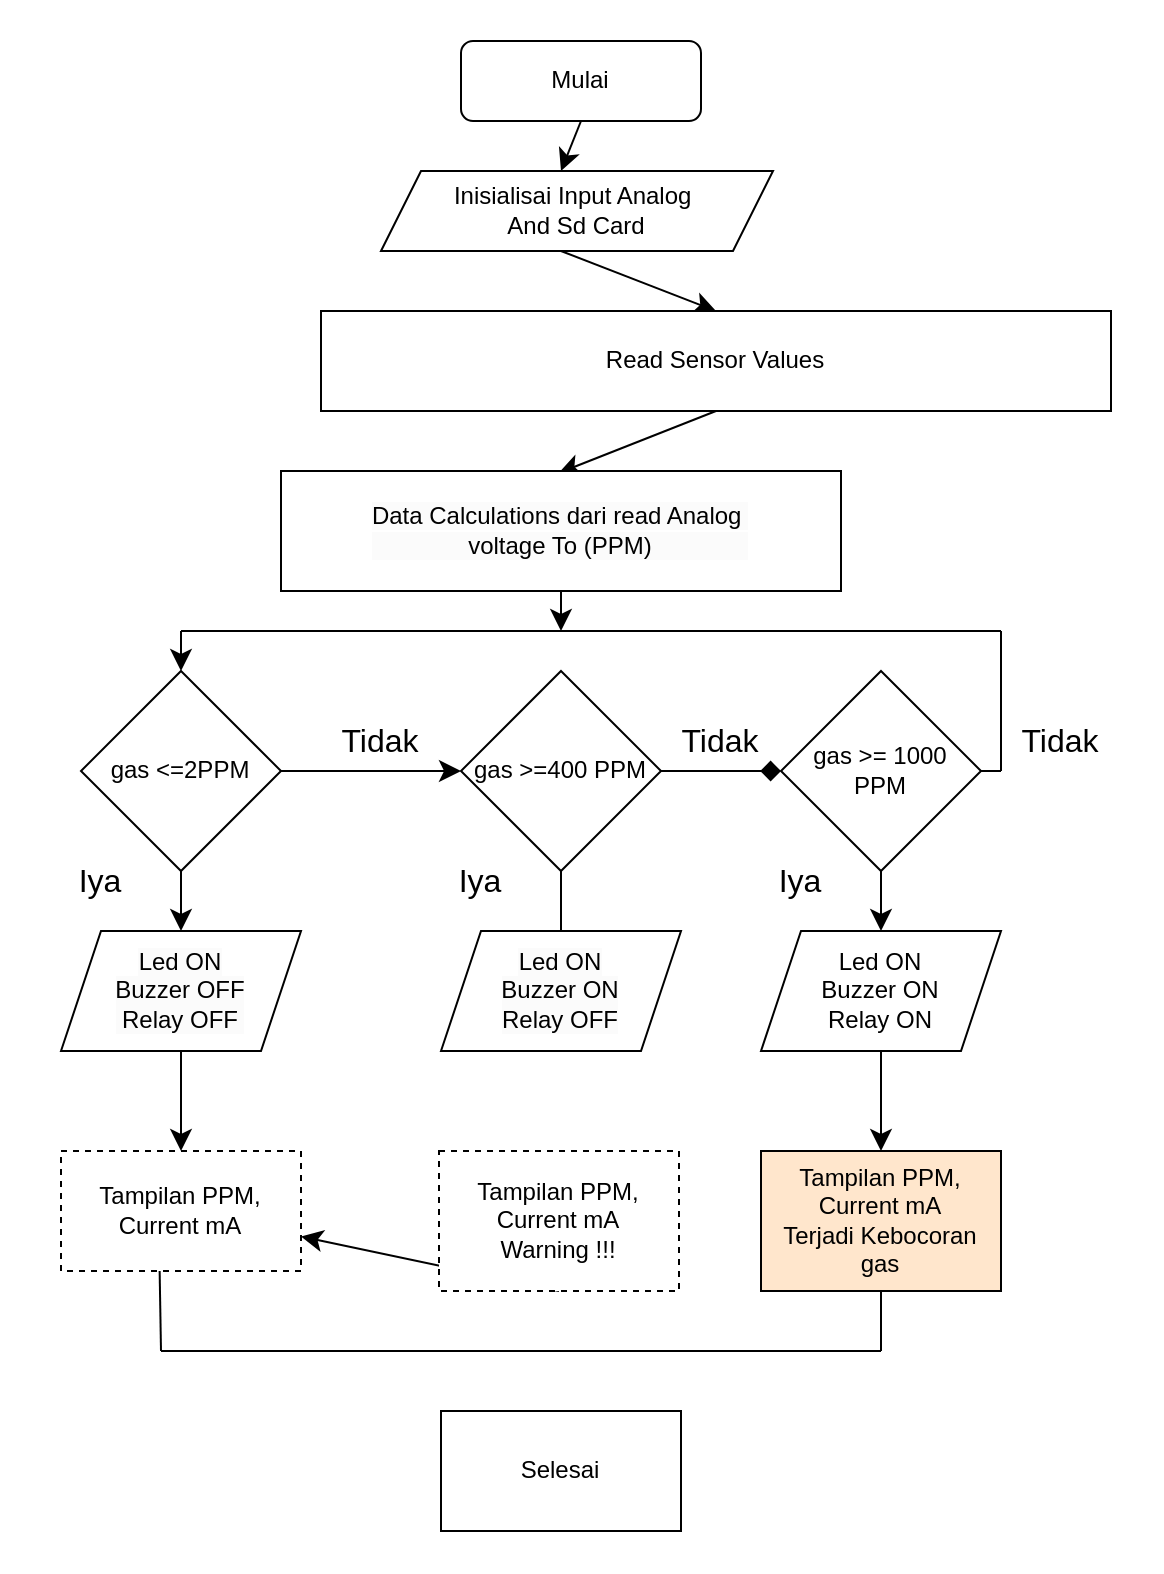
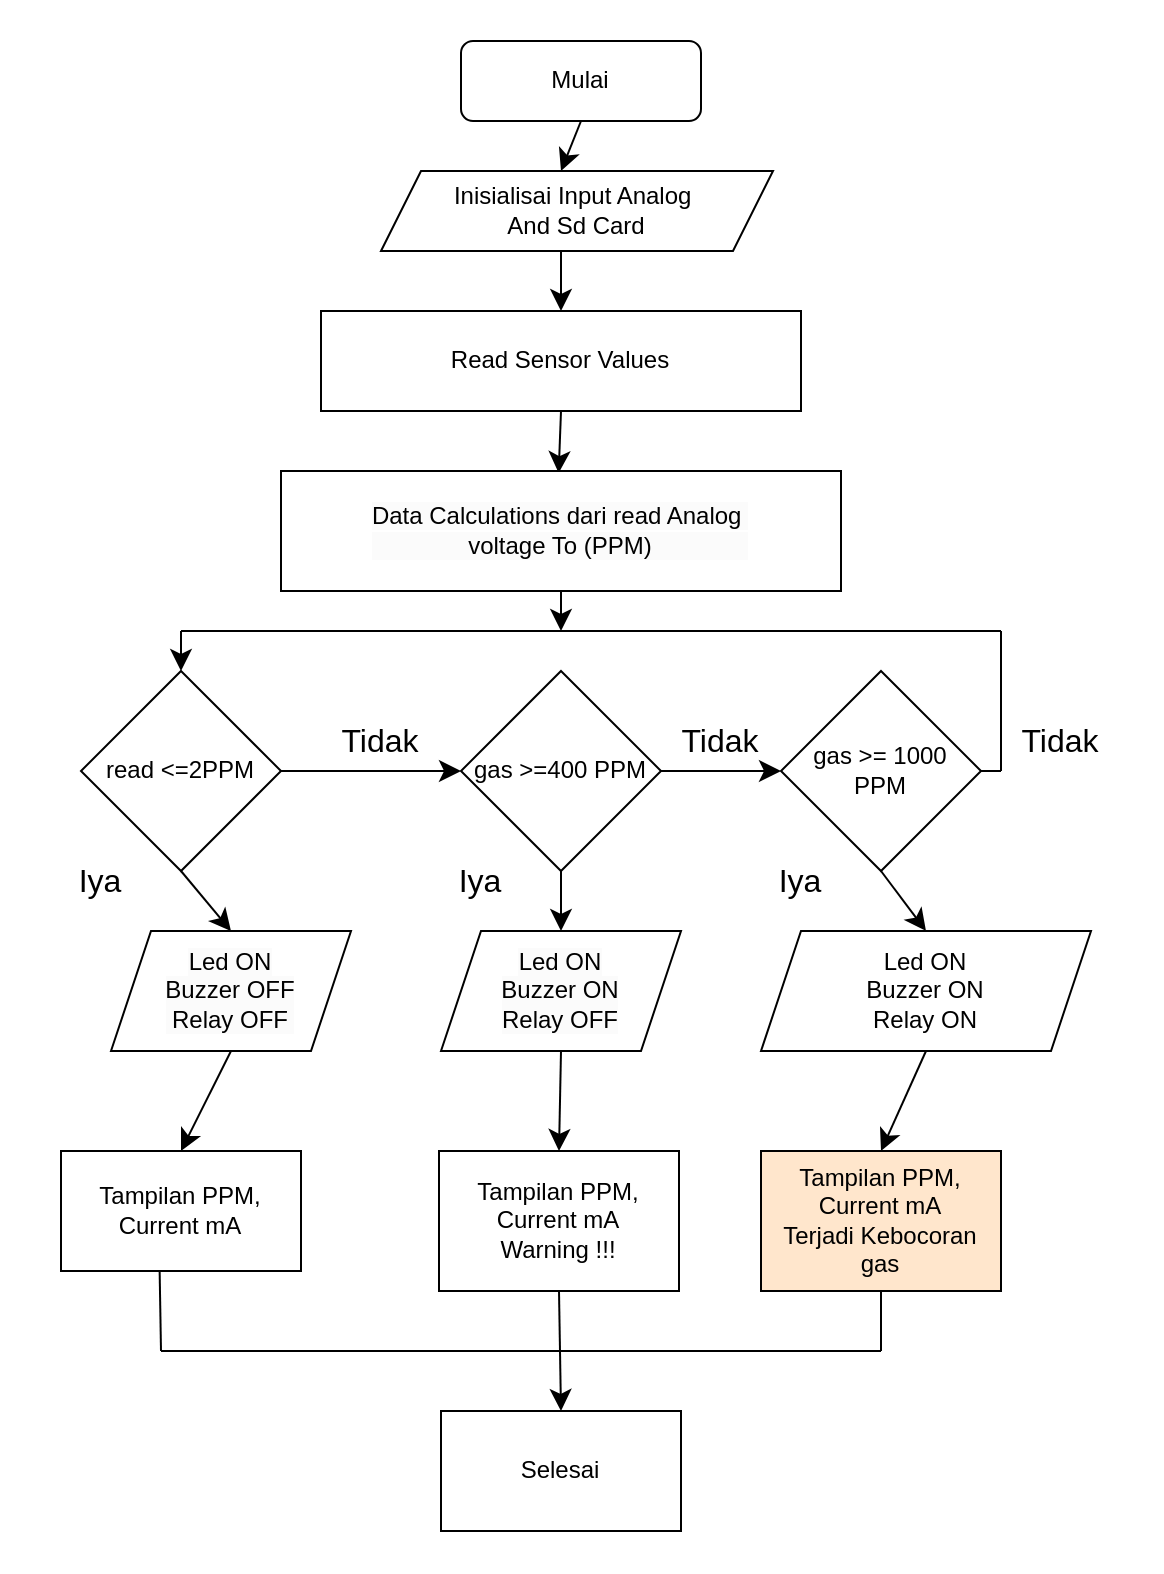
(716, 361) -> (561, 361)
(181, 771) -> (181, 771)
(761, 771) -> (762, 771)
(561, 920) -> (561, 913)
(181, 991) -> (231, 991)
(881, 991) -> (926, 991)
none -> (560, 1094)
(181, 1211) -> (181, 1211)
(559, 1221) -> (559, 1221)
(379, 1253) -> (560, 1343)
